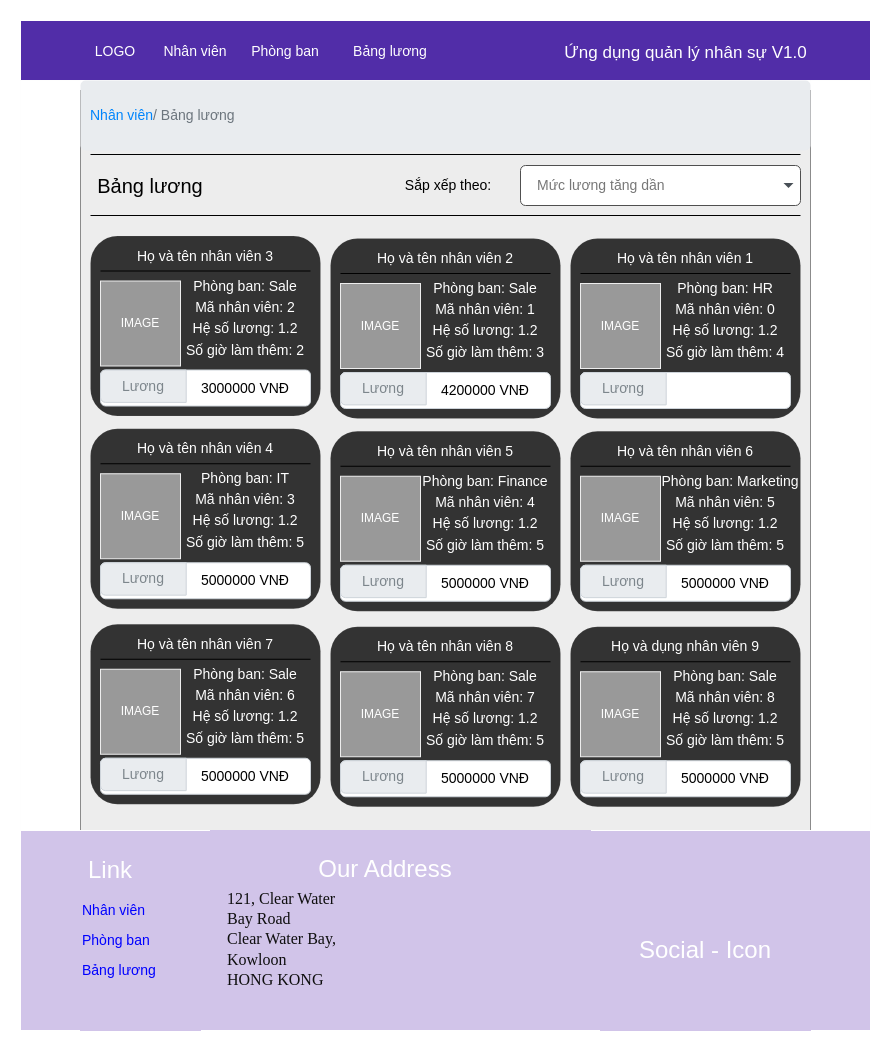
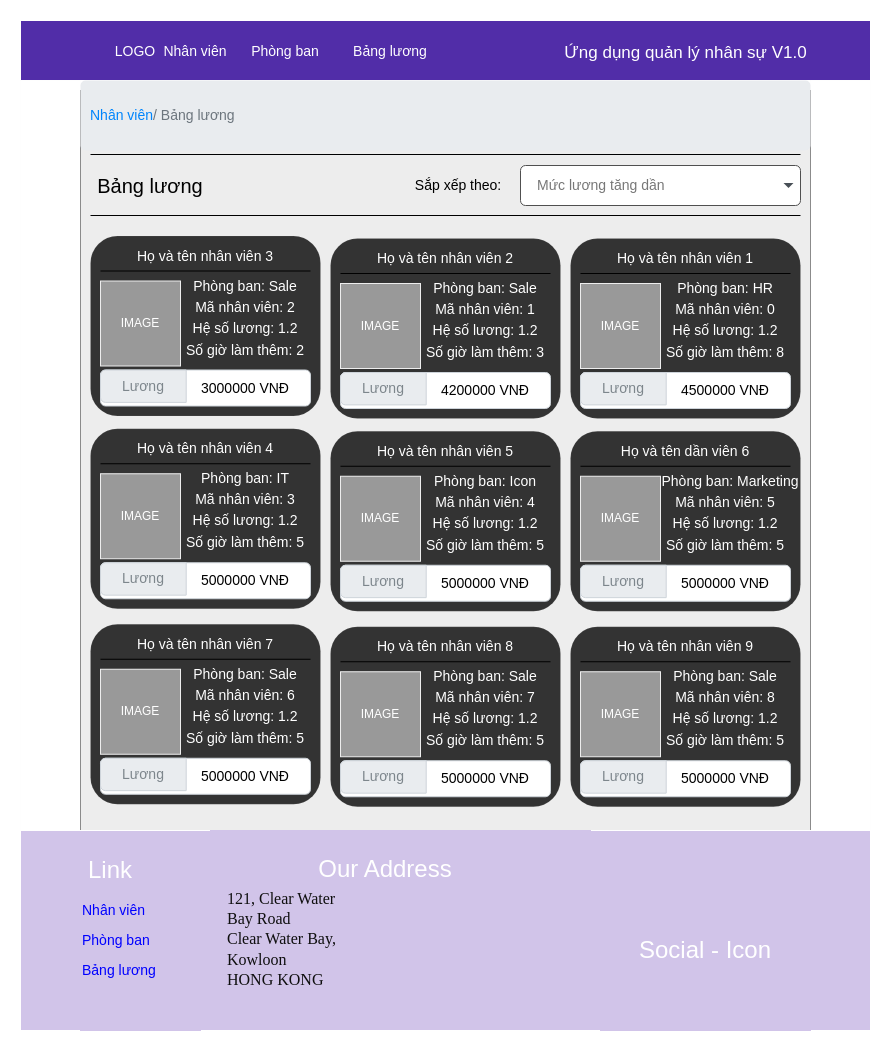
(116, 51) -> (136, 51)
(451, 186) -> (461, 186)
(726, 353) -> (726, 353)
none -> (726, 391)
(686, 452) -> (686, 452)
(486, 482) -> (486, 482)
(686, 647) -> (686, 647)
